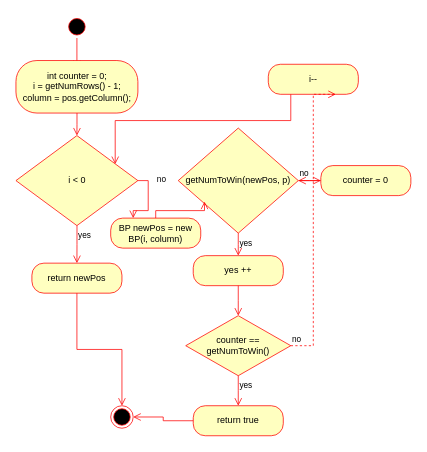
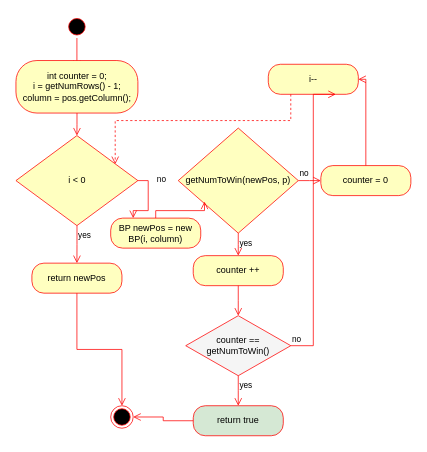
(195, 120) -> (195, 120)
(320, 180) -> (366, 120)
(313, 230) -> (313, 230)
(238, 270) -> (238, 270)
(238, 345) -> (238, 345)
(238, 420) -> (238, 420)
